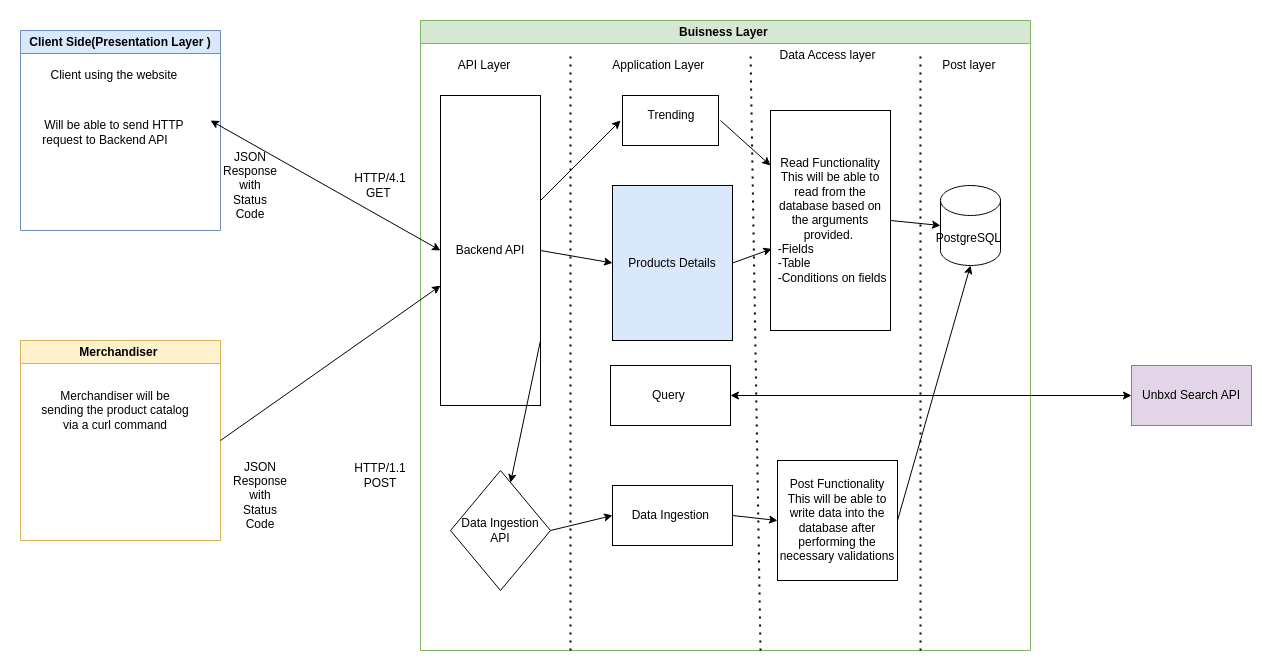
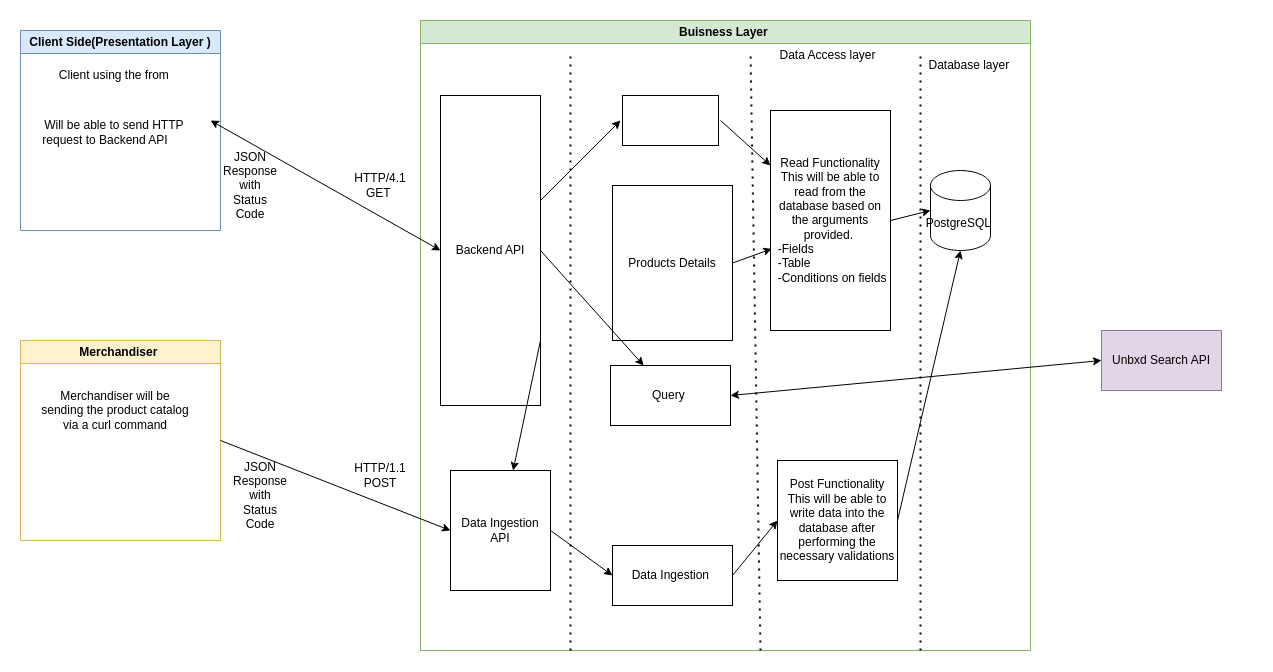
(485, 66) -> none
(661, 66) -> none
(971, 66) -> (971, 66)
(116, 76) -> (116, 76)
(672, 116) -> none
(971, 226) -> (961, 211)
(573, 256) -> (590, 306)
(673, 263) -> (673, 263)
(329, 364) -> (333, 485)
(1192, 396) -> (1162, 361)
(673, 516) -> (673, 576)
(501, 531) -> (501, 531)
